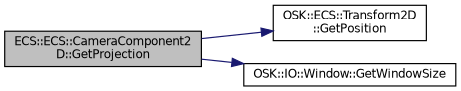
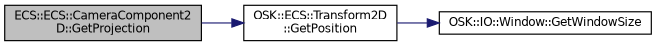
(217, 61) -> (412, 23)
